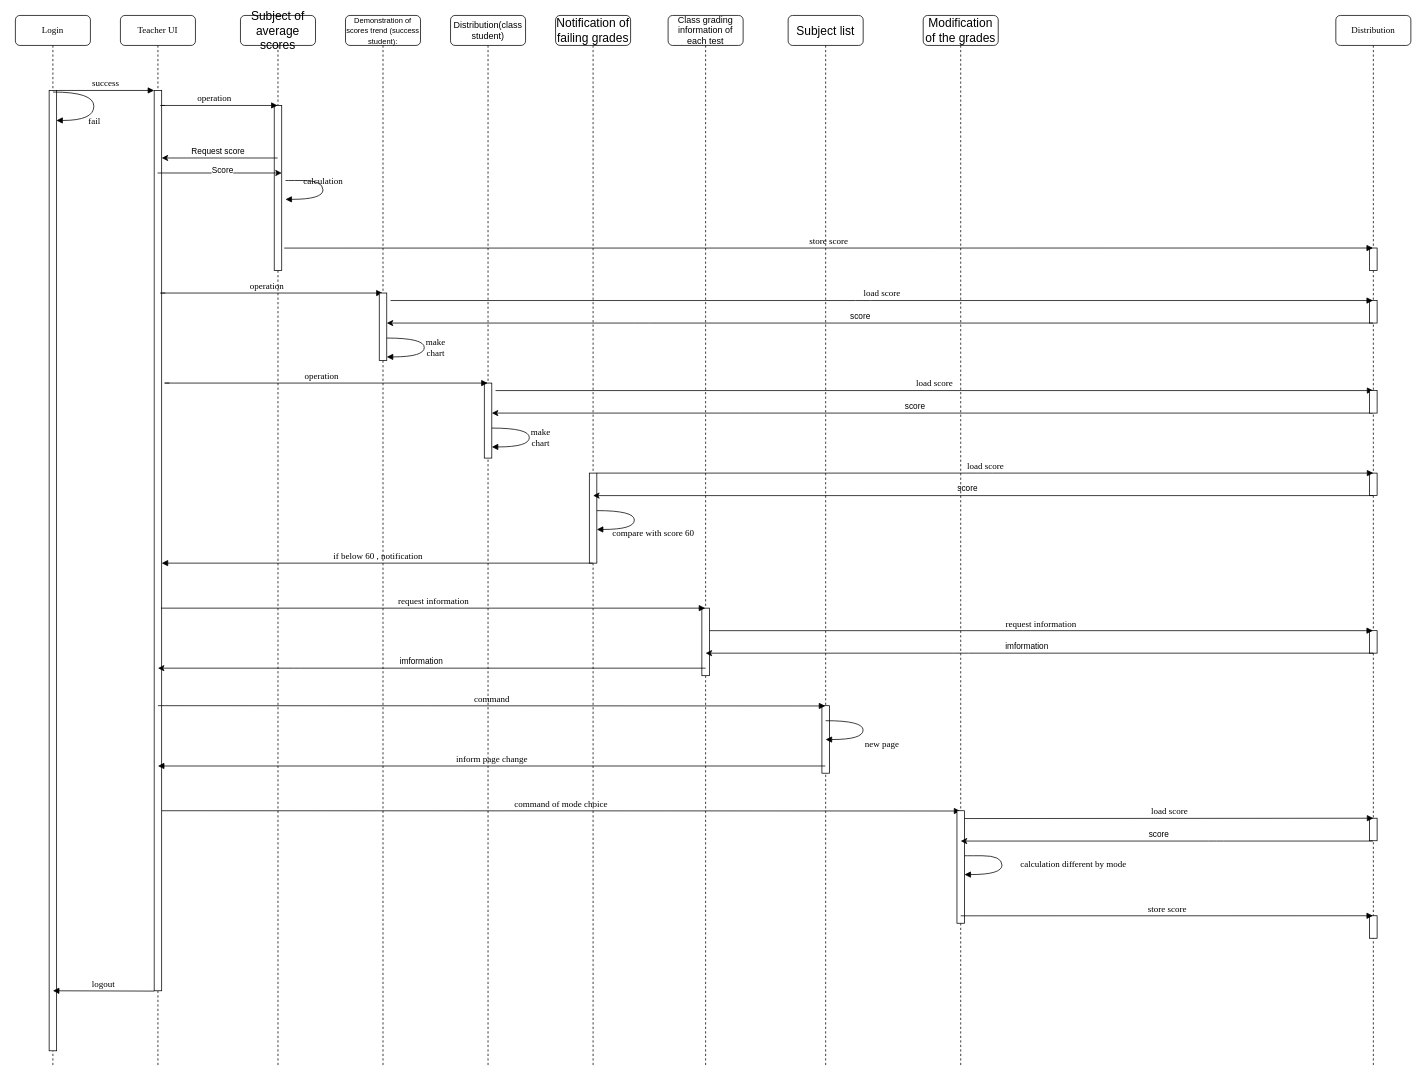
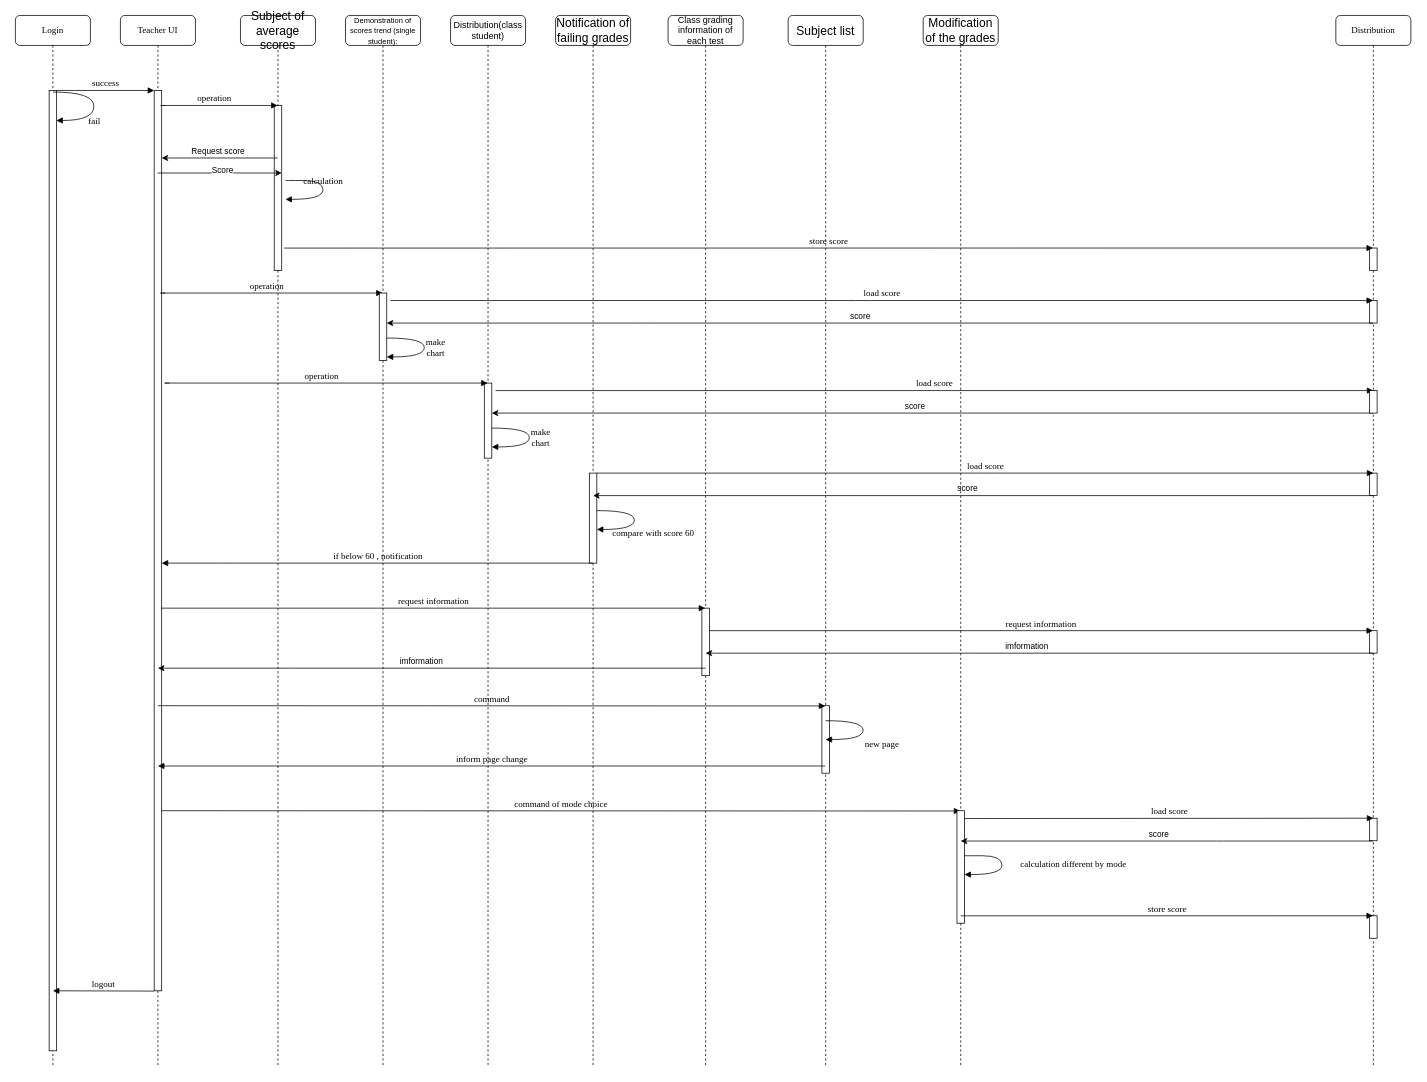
(383, 30) -> (383, 30)
